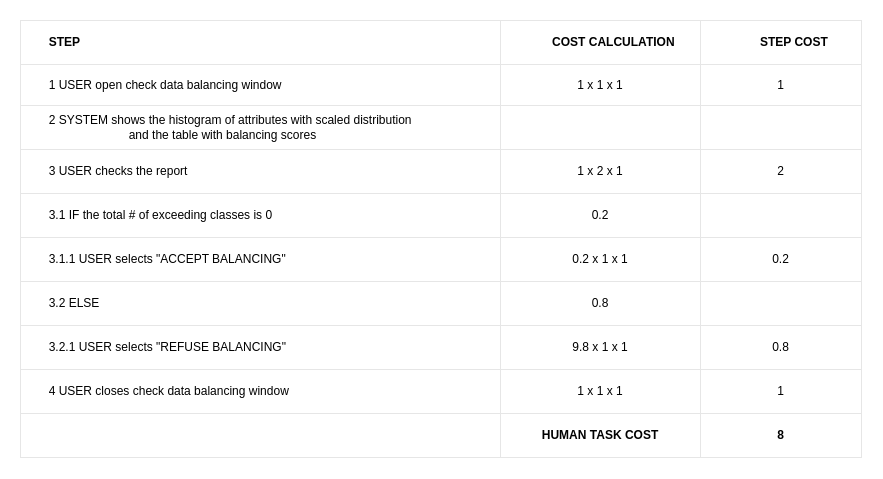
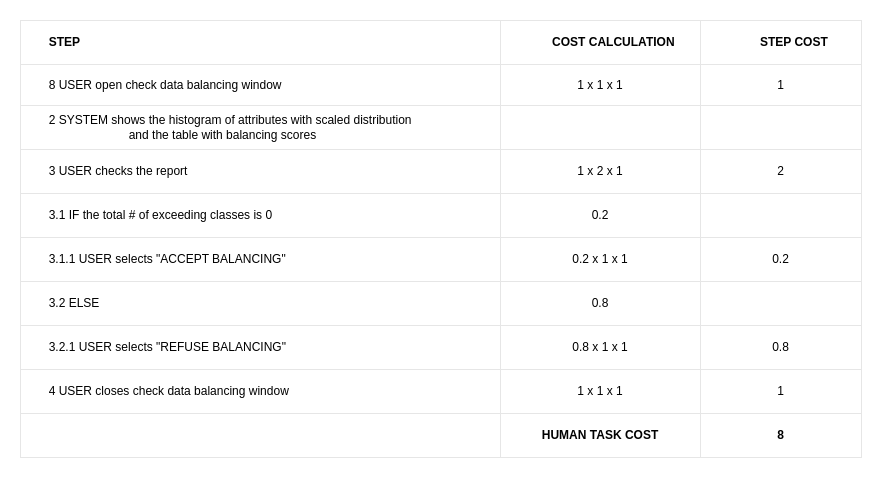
(140, 86) -> (140, 86)
(601, 348) -> (601, 348)
